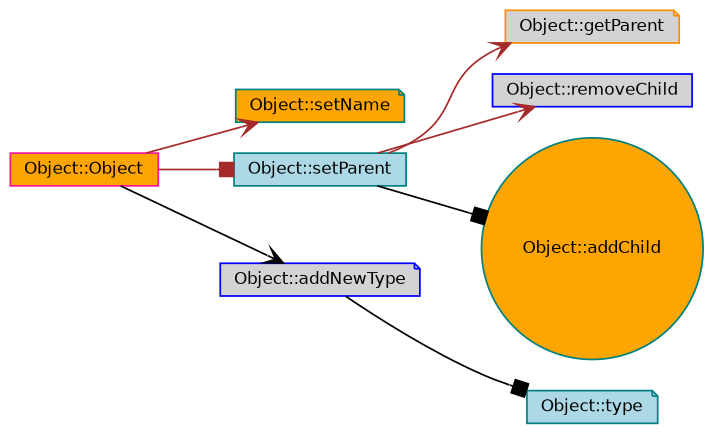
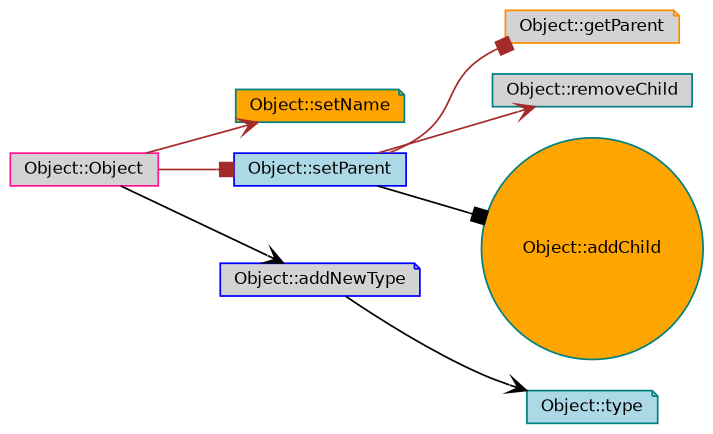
(592, 90) -> (592, 90)
(446, 106) -> (446, 106)
(84, 170) -> (84, 170)
(320, 170) -> (320, 170)
(425, 346) -> (425, 346)
